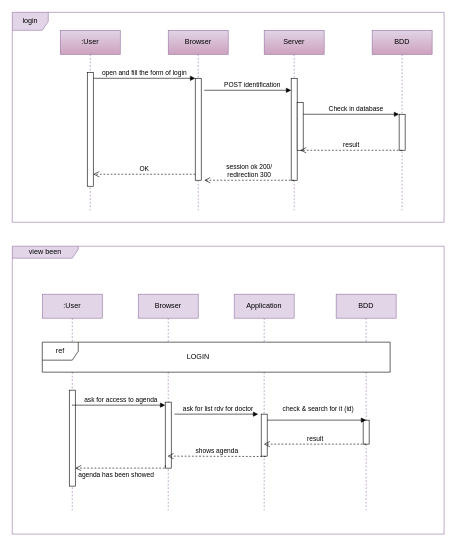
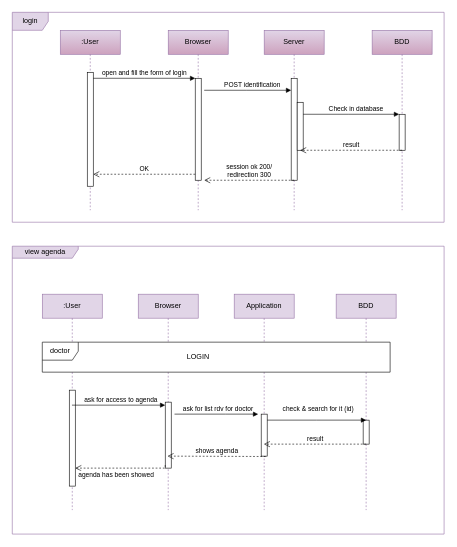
(45, 252) -> (45, 252)
(60, 351) -> (60, 351)
